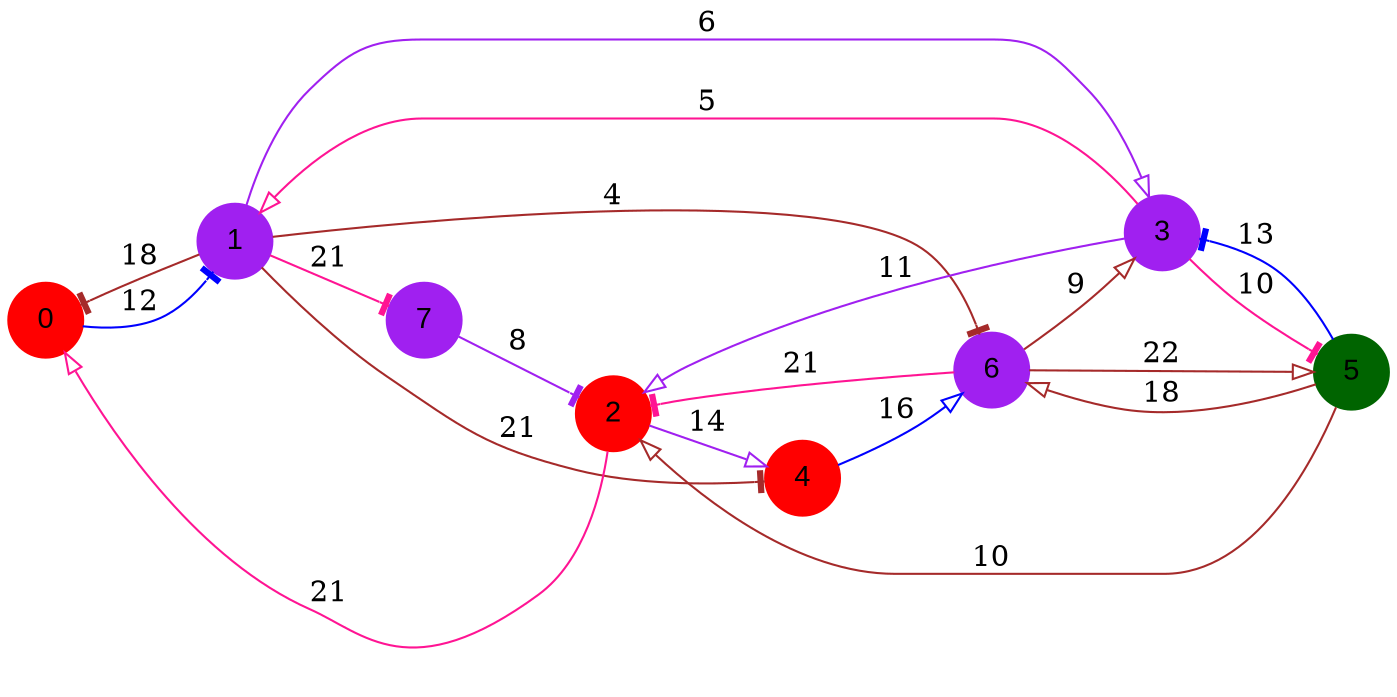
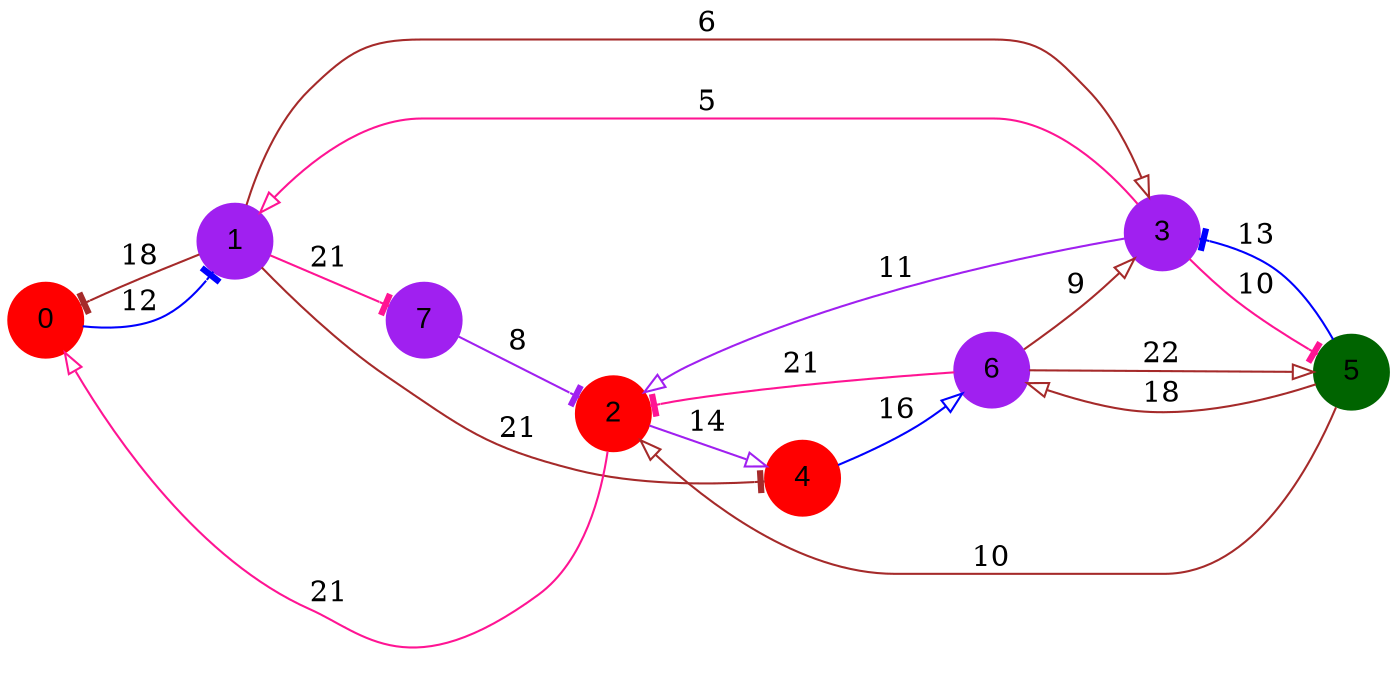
(685, 40) -> (685, 40)
(647, 211) -> none
